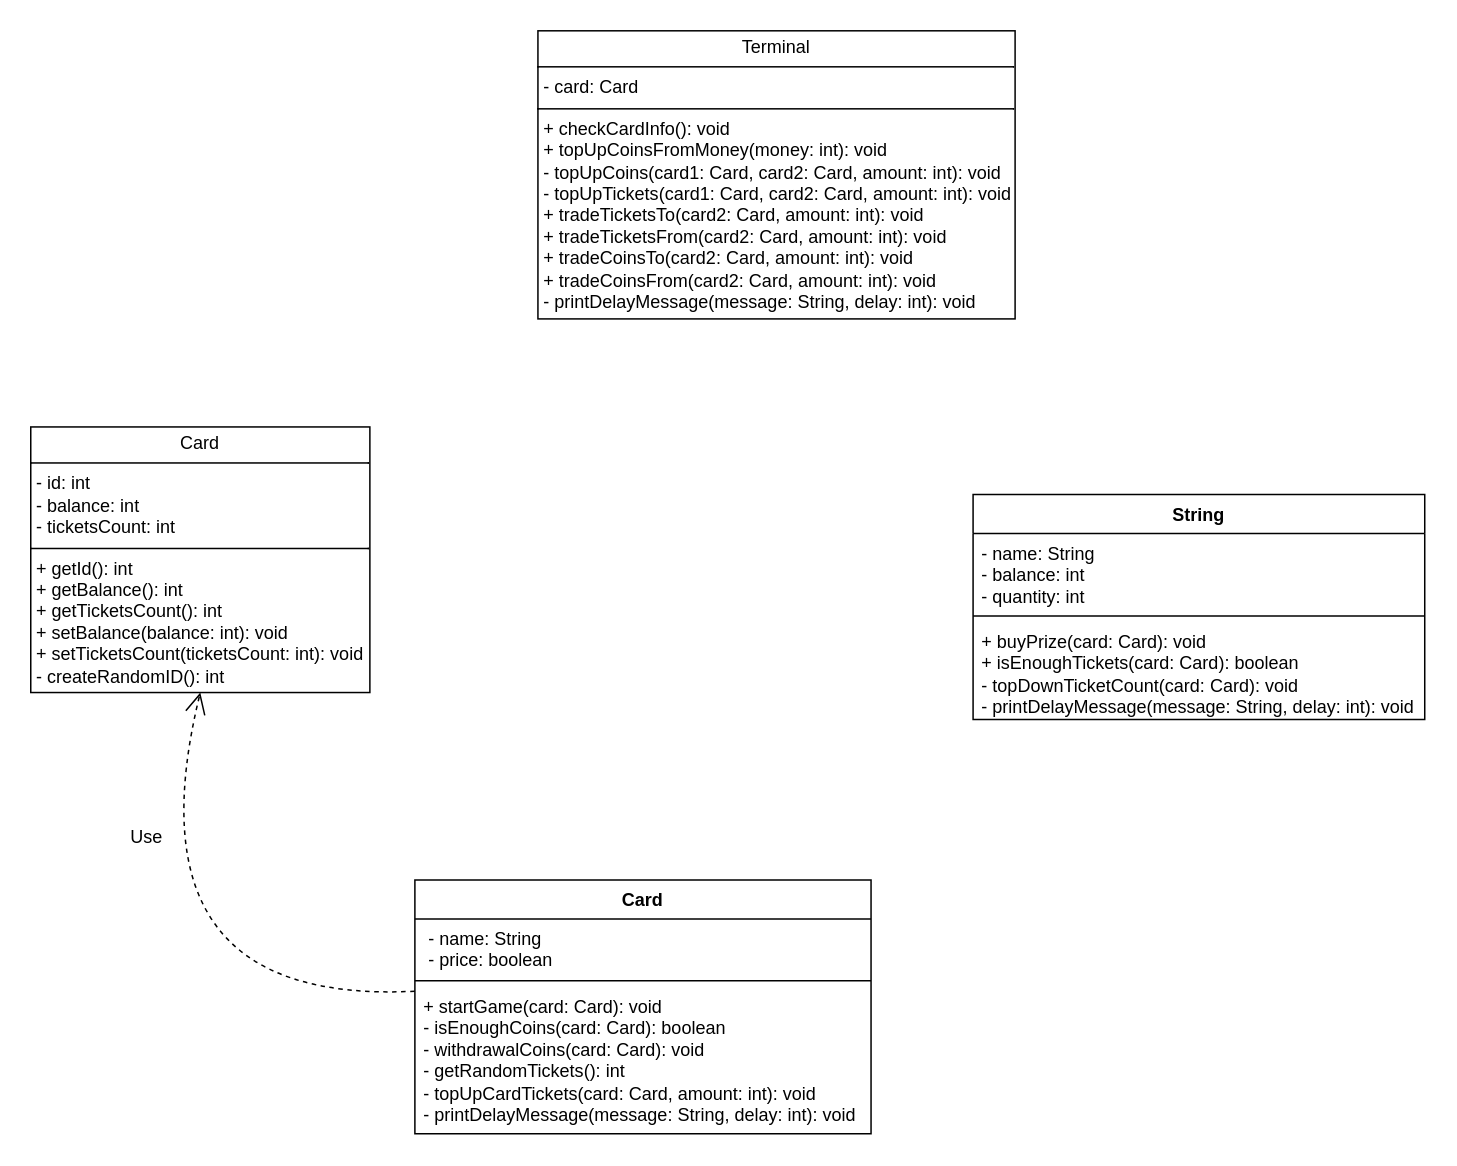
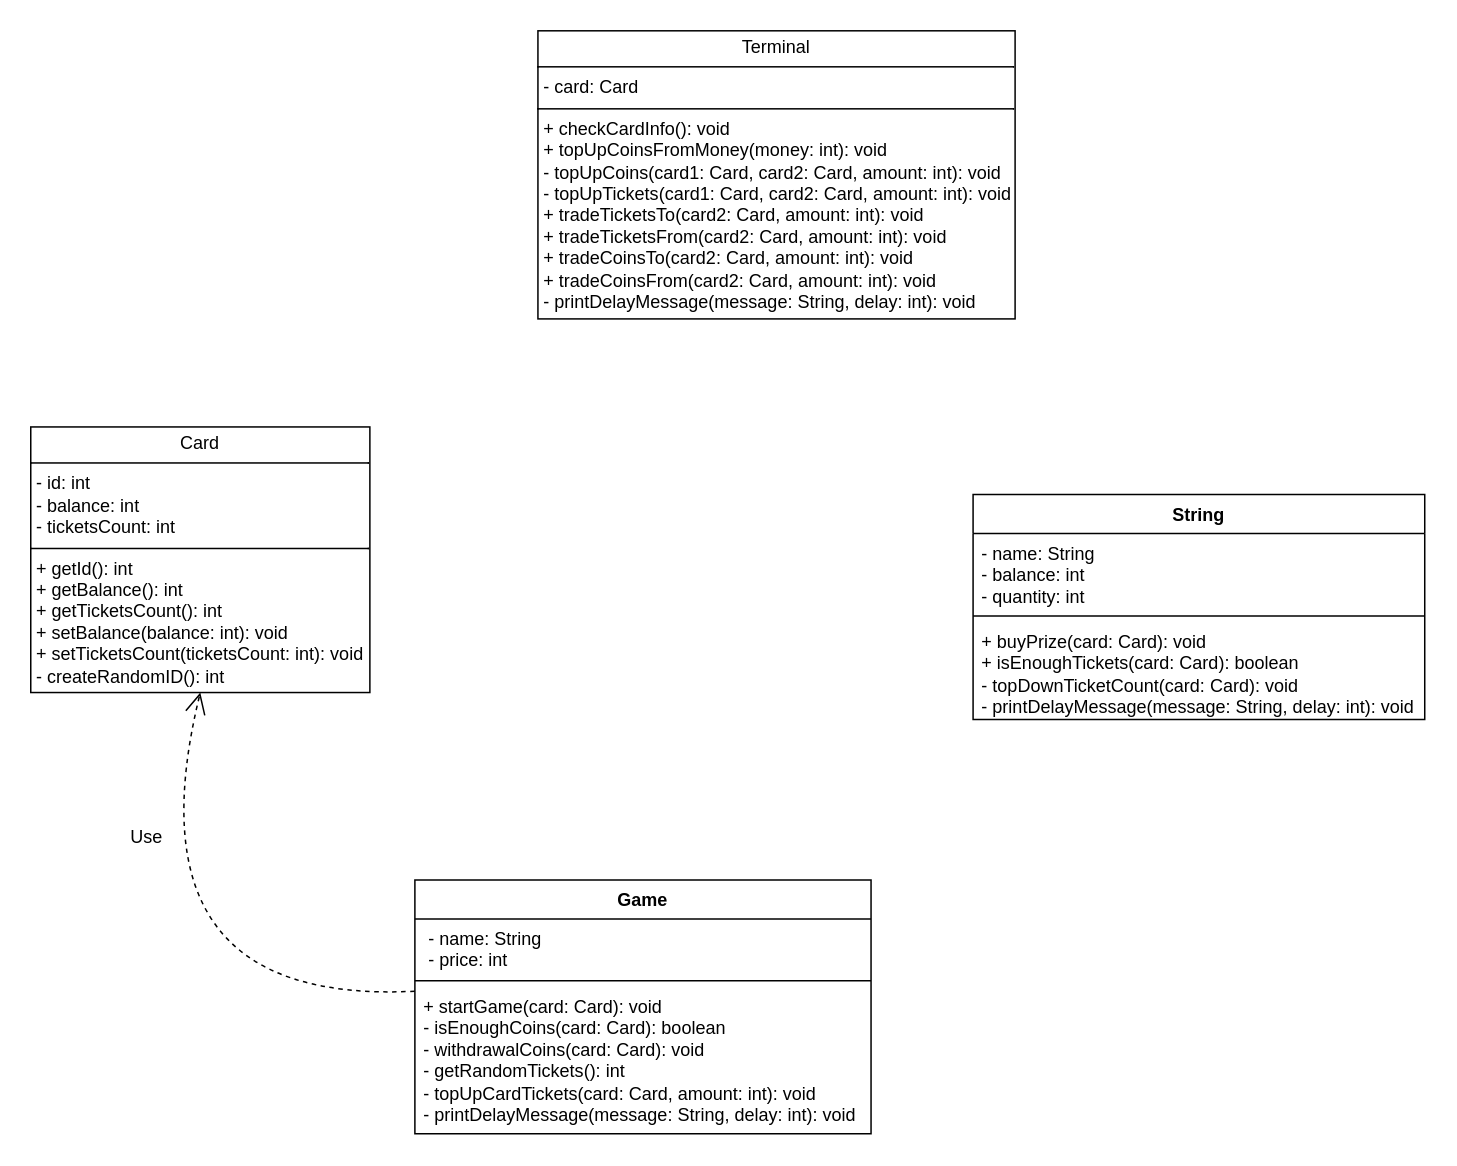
(643, 901) -> (643, 901)
(493, 951) -> (485, 951)
